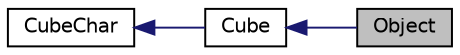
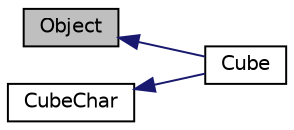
(332, 28) -> (172, 49)
